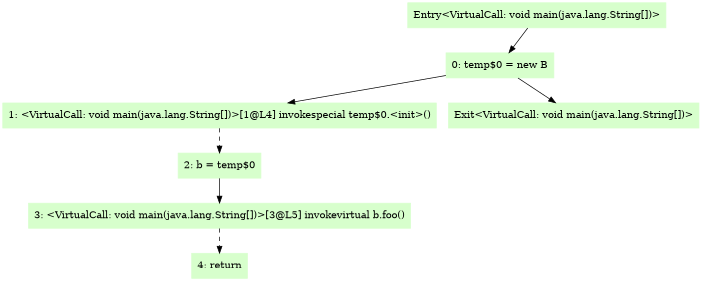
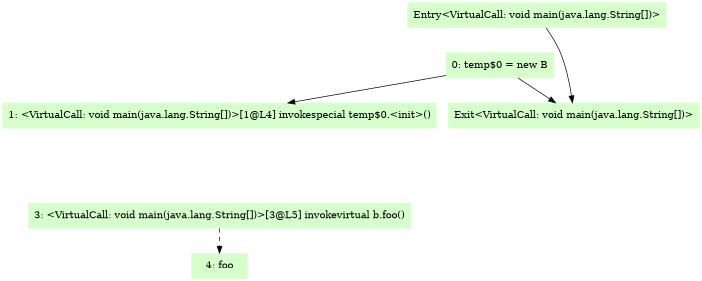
(520, 38) -> (563, 60)
(220, 166) -> none
(220, 266) -> (220, 266)
